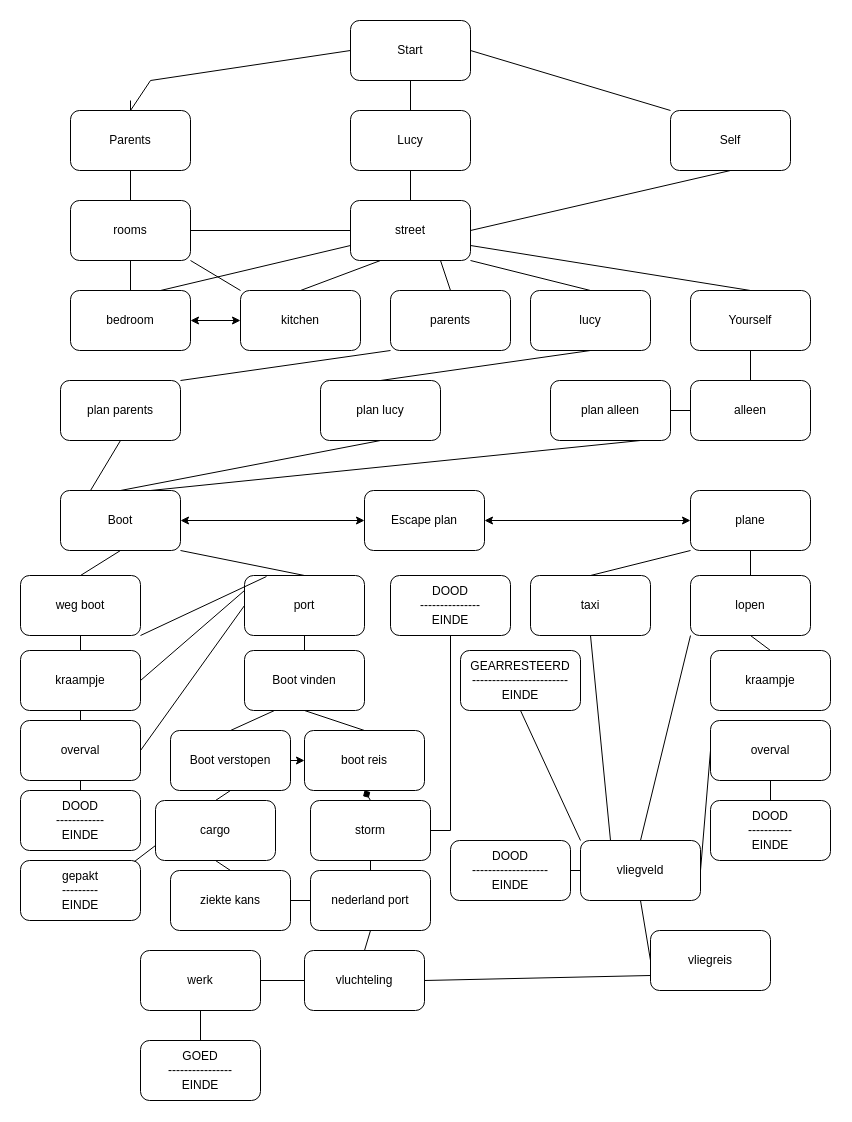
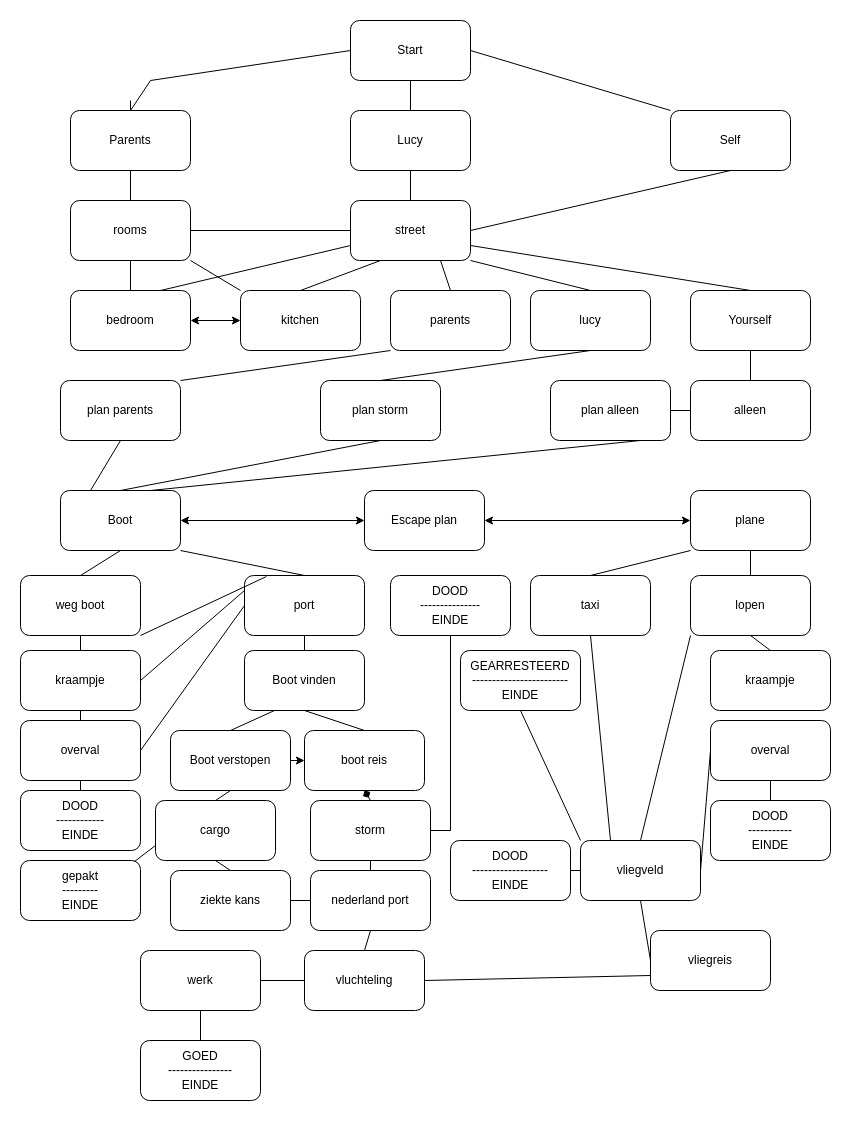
(381, 411) -> (381, 411)
